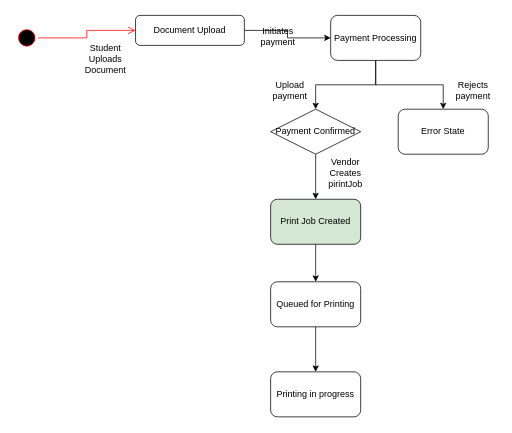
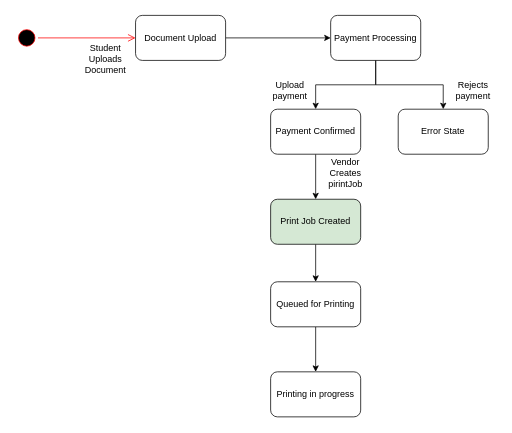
(190, 30) -> (180, 38)
(278, 36) -> none
(315, 132) -> (315, 132)
